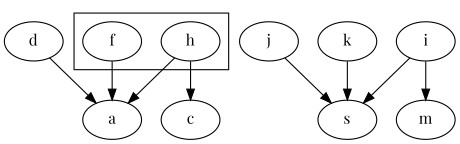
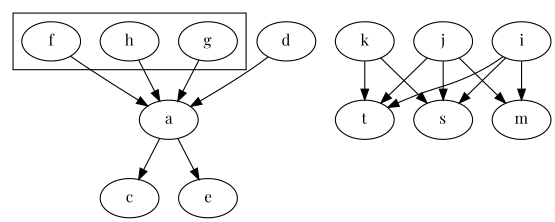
none -> (208, 41)
none -> (470, 68)
(191, 77) -> (152, 154)
none -> (365, 120)
none -> (208, 198)
